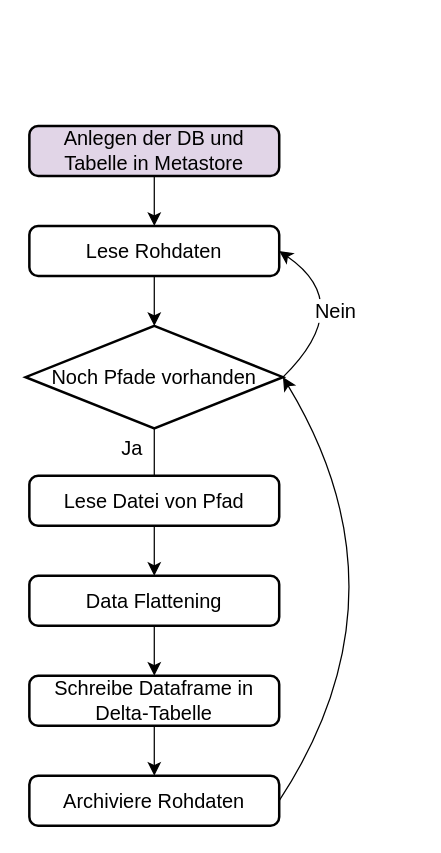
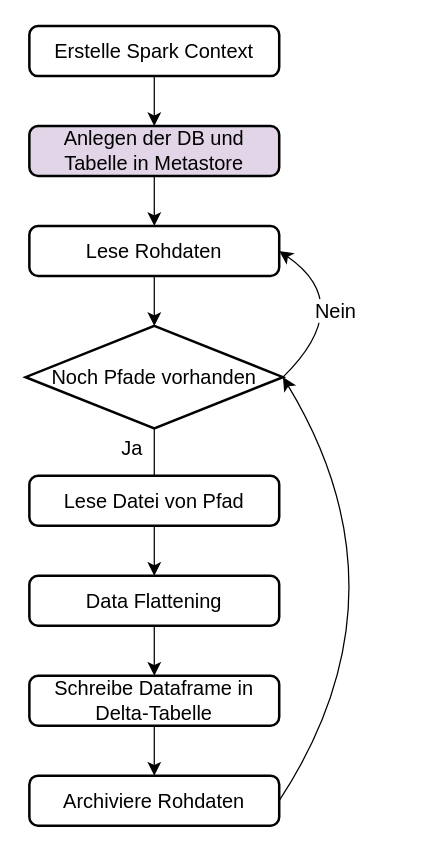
none -> (154, 51)
none -> (154, 95)
